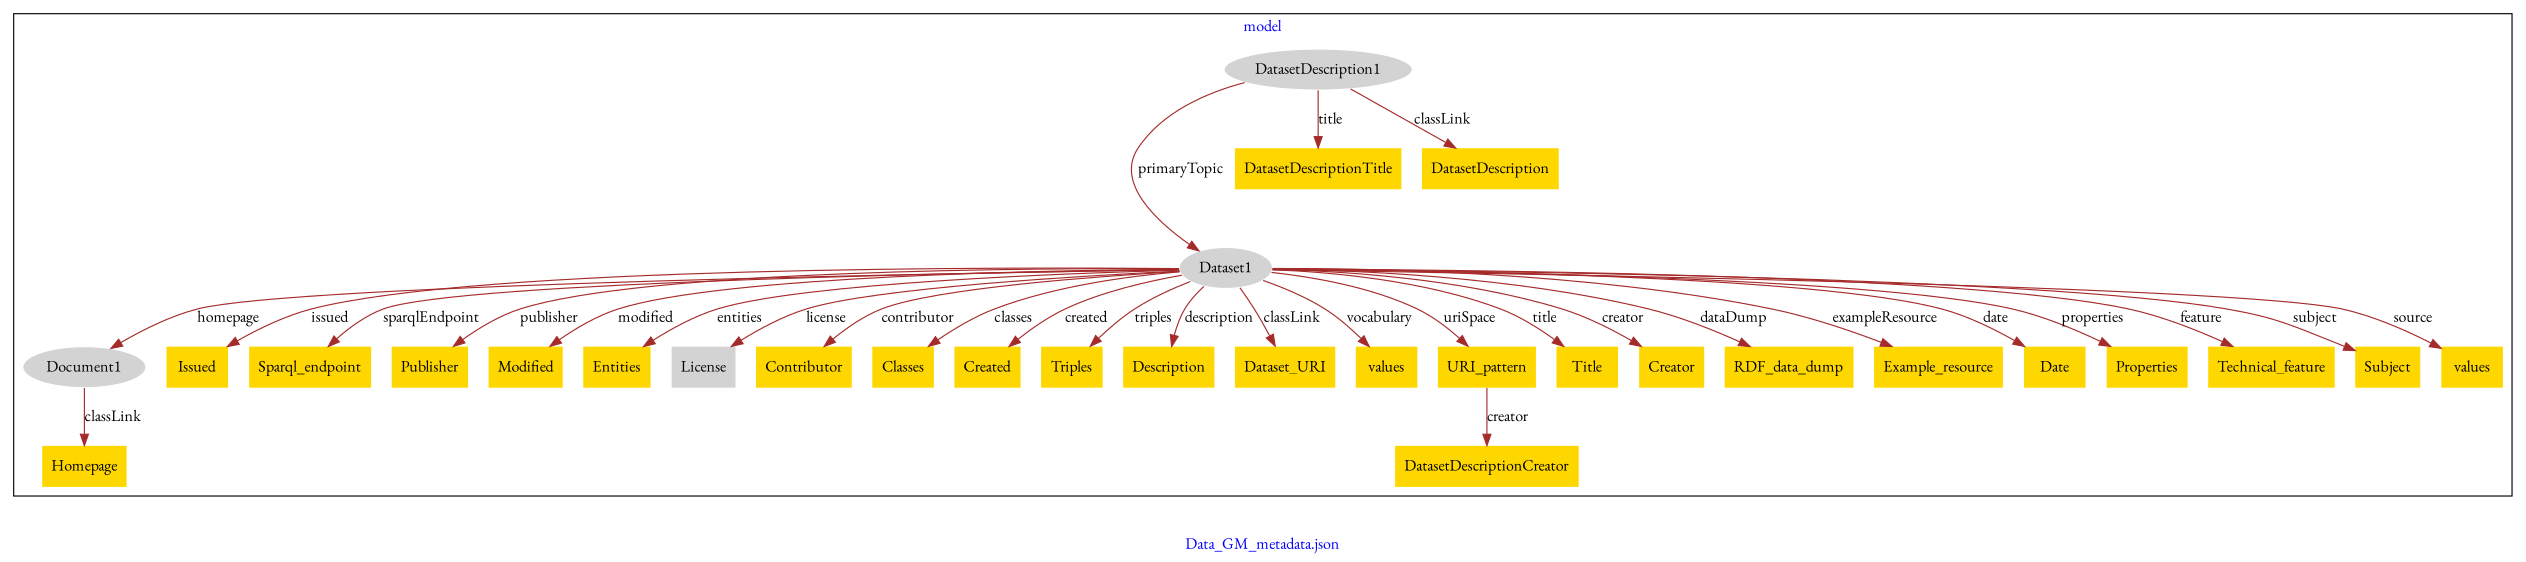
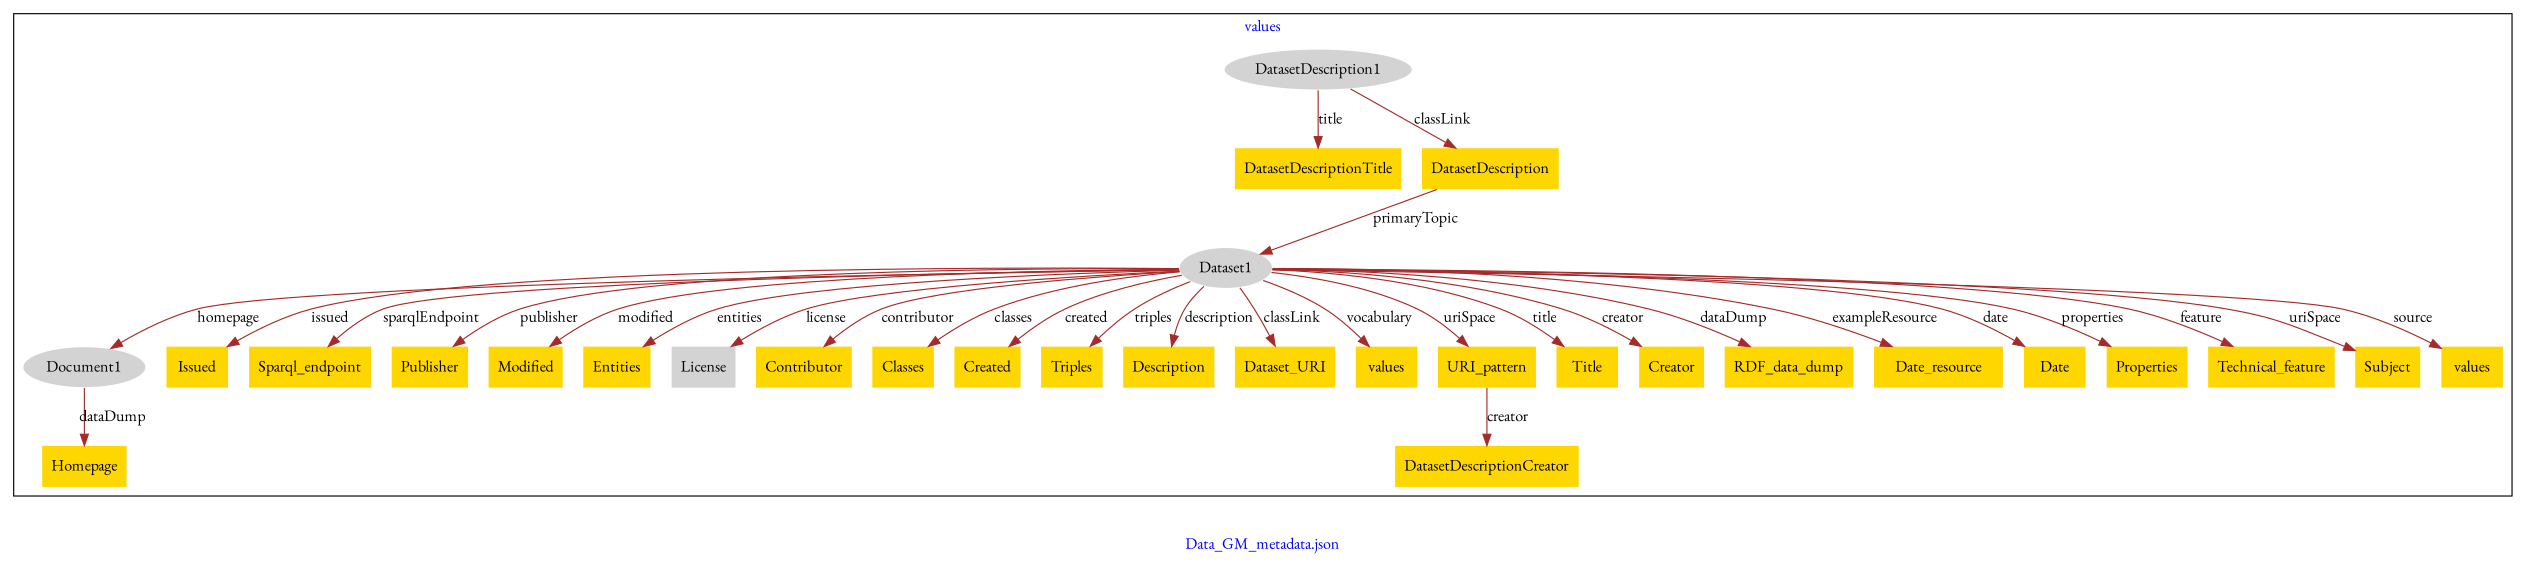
(1263, 27) -> (1263, 27)
(1140, 145) -> (1354, 220)
(2315, 318) -> (2315, 318)
(1938, 367) -> (1938, 367)
(113, 417) -> (113, 417)
